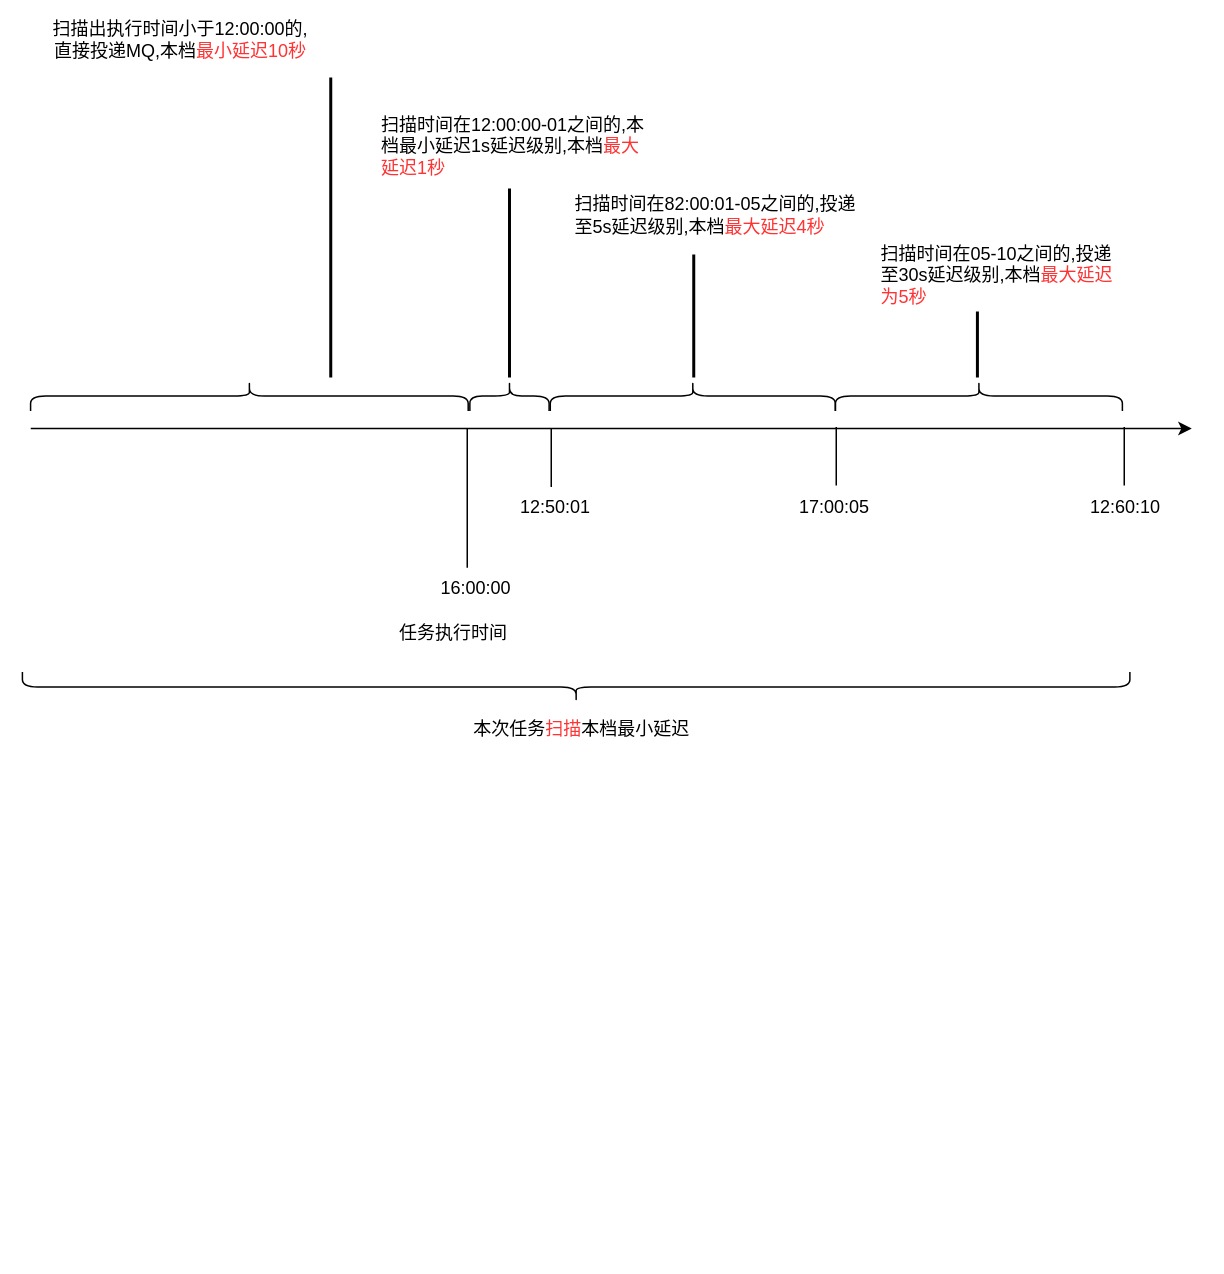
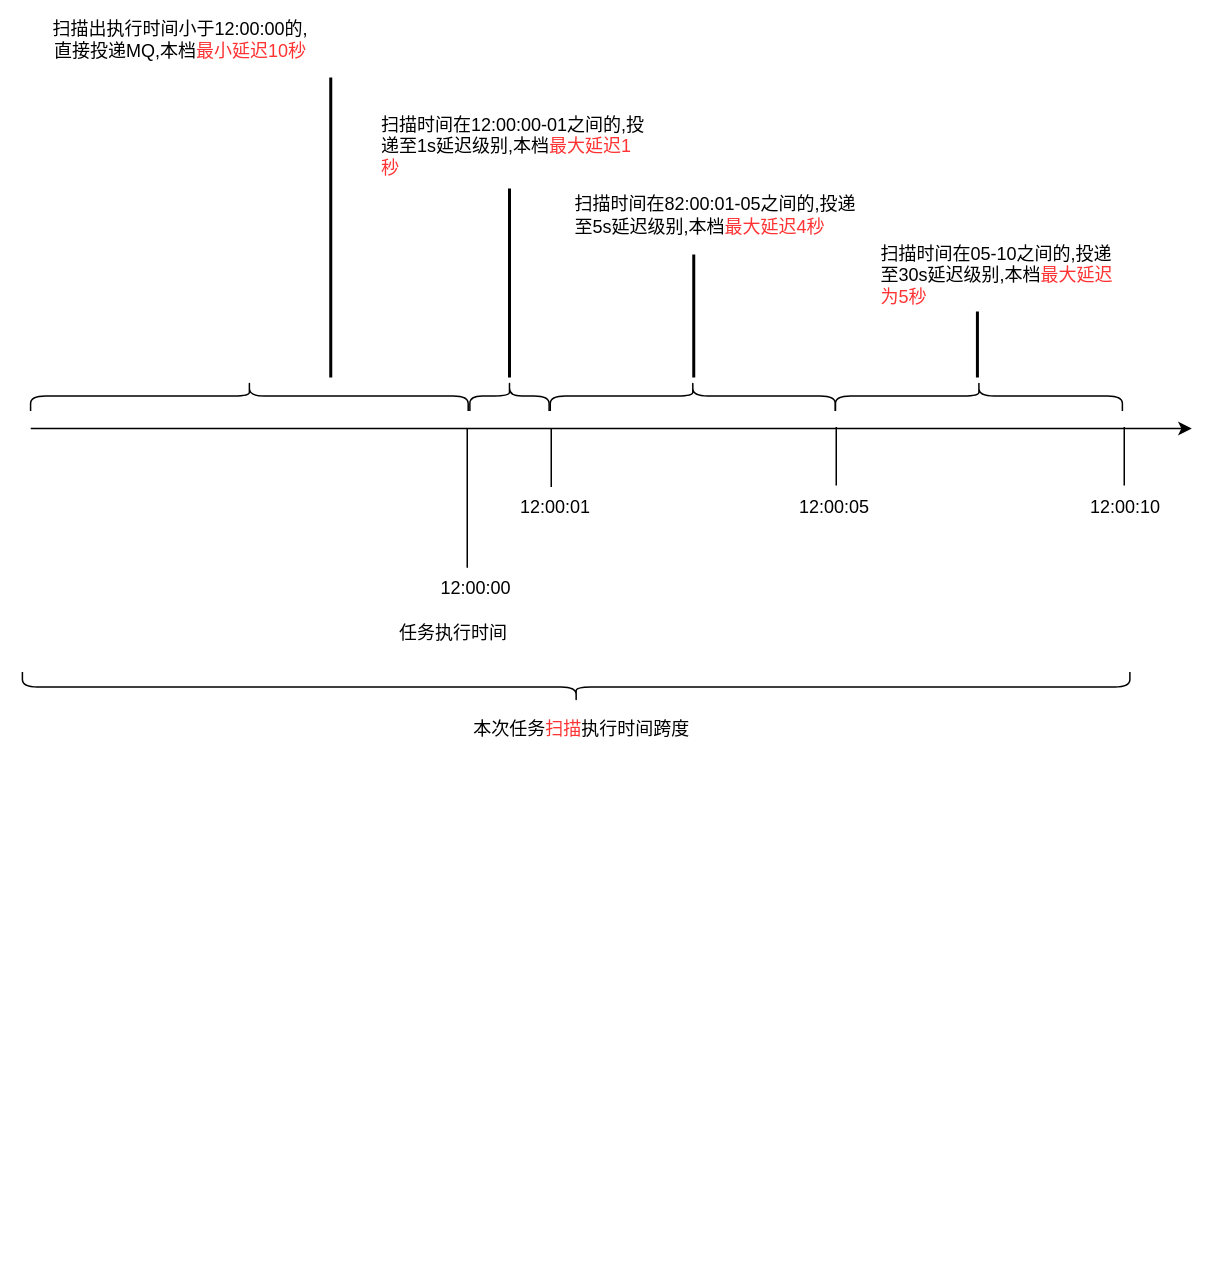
(515, 146) -> (515, 146)
(556, 508) -> (556, 508)
(835, 508) -> (835, 508)
(1126, 508) -> (1126, 508)
(476, 589) -> (476, 589)
(582, 730) -> (582, 730)
